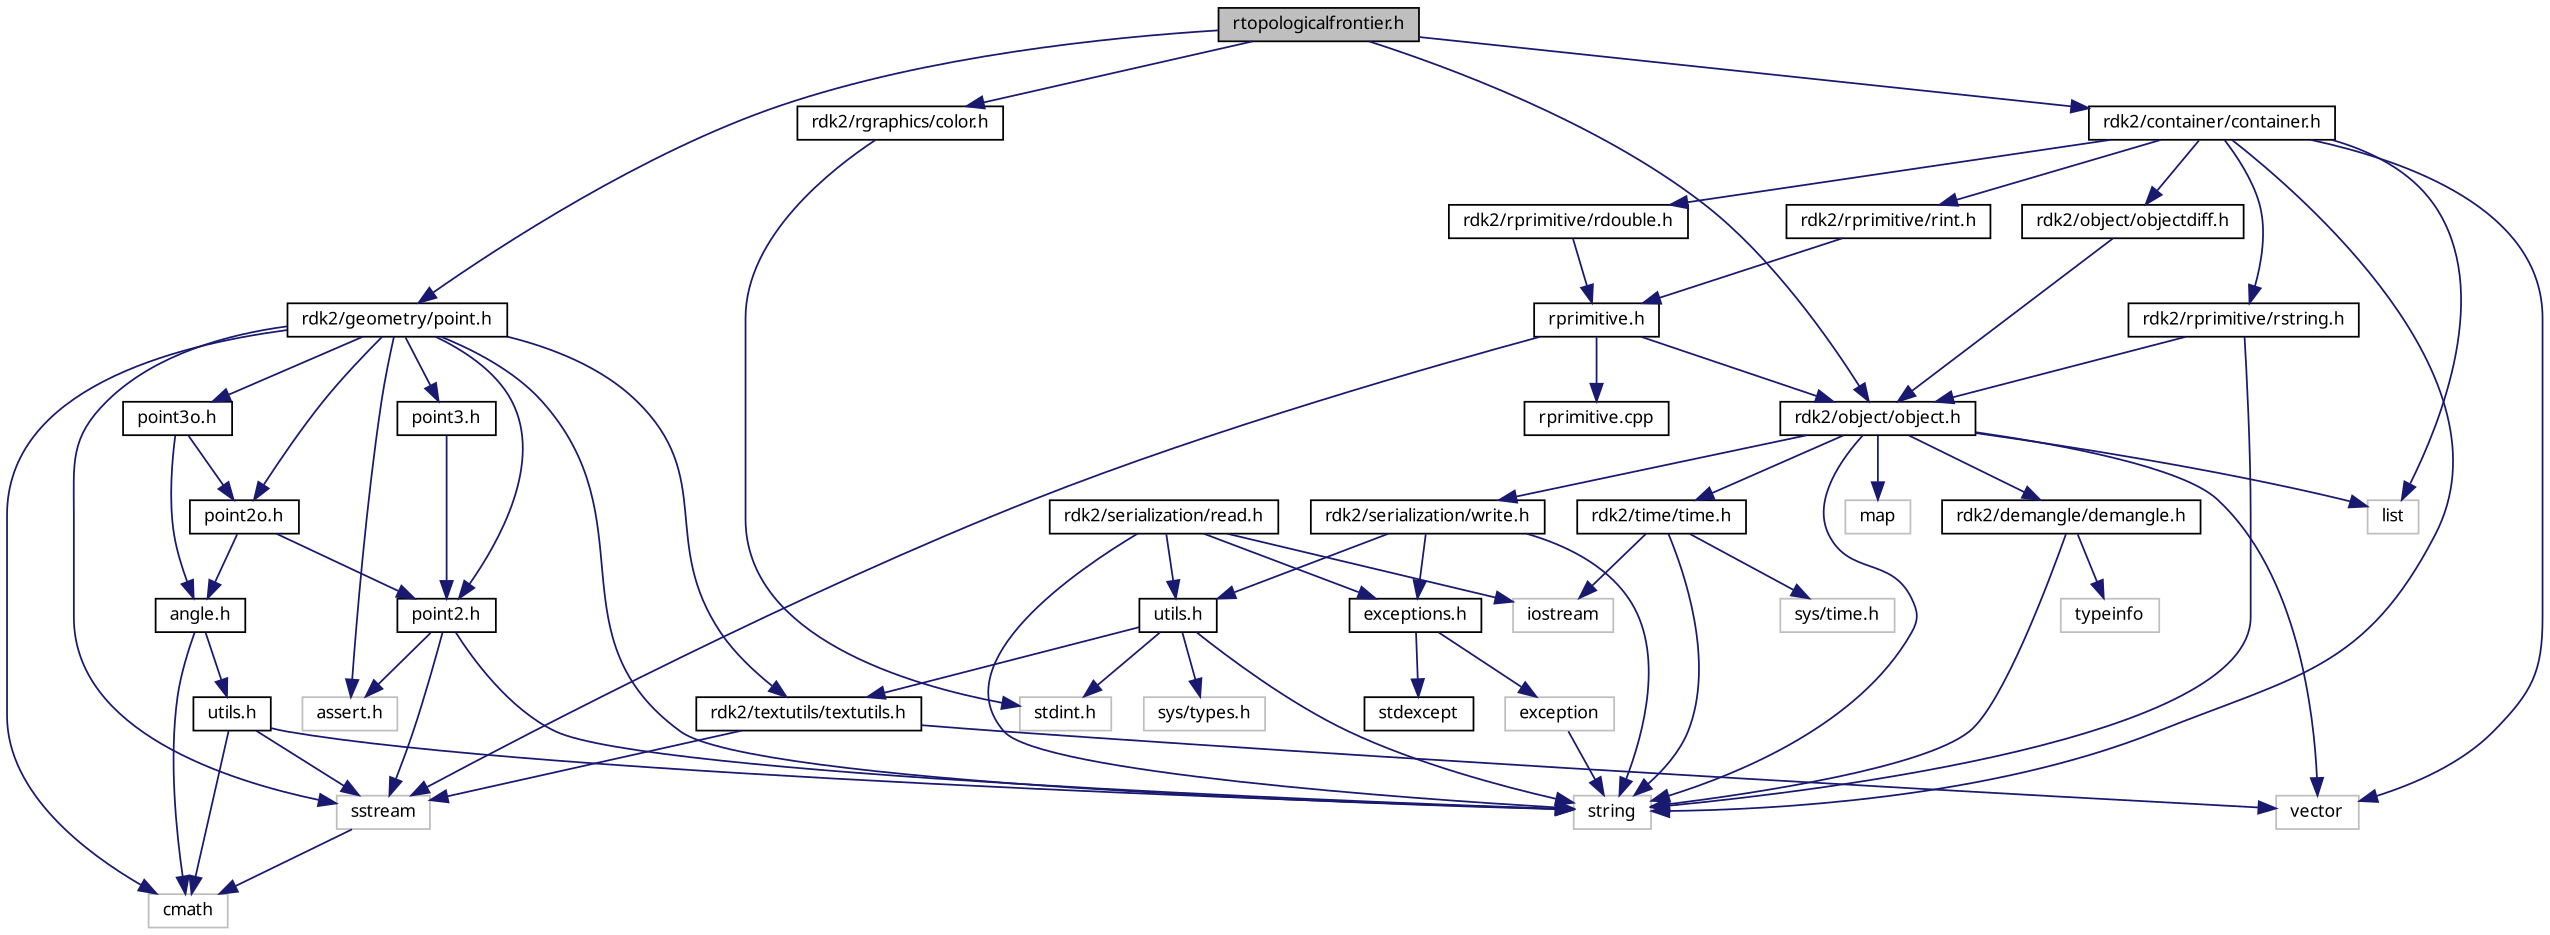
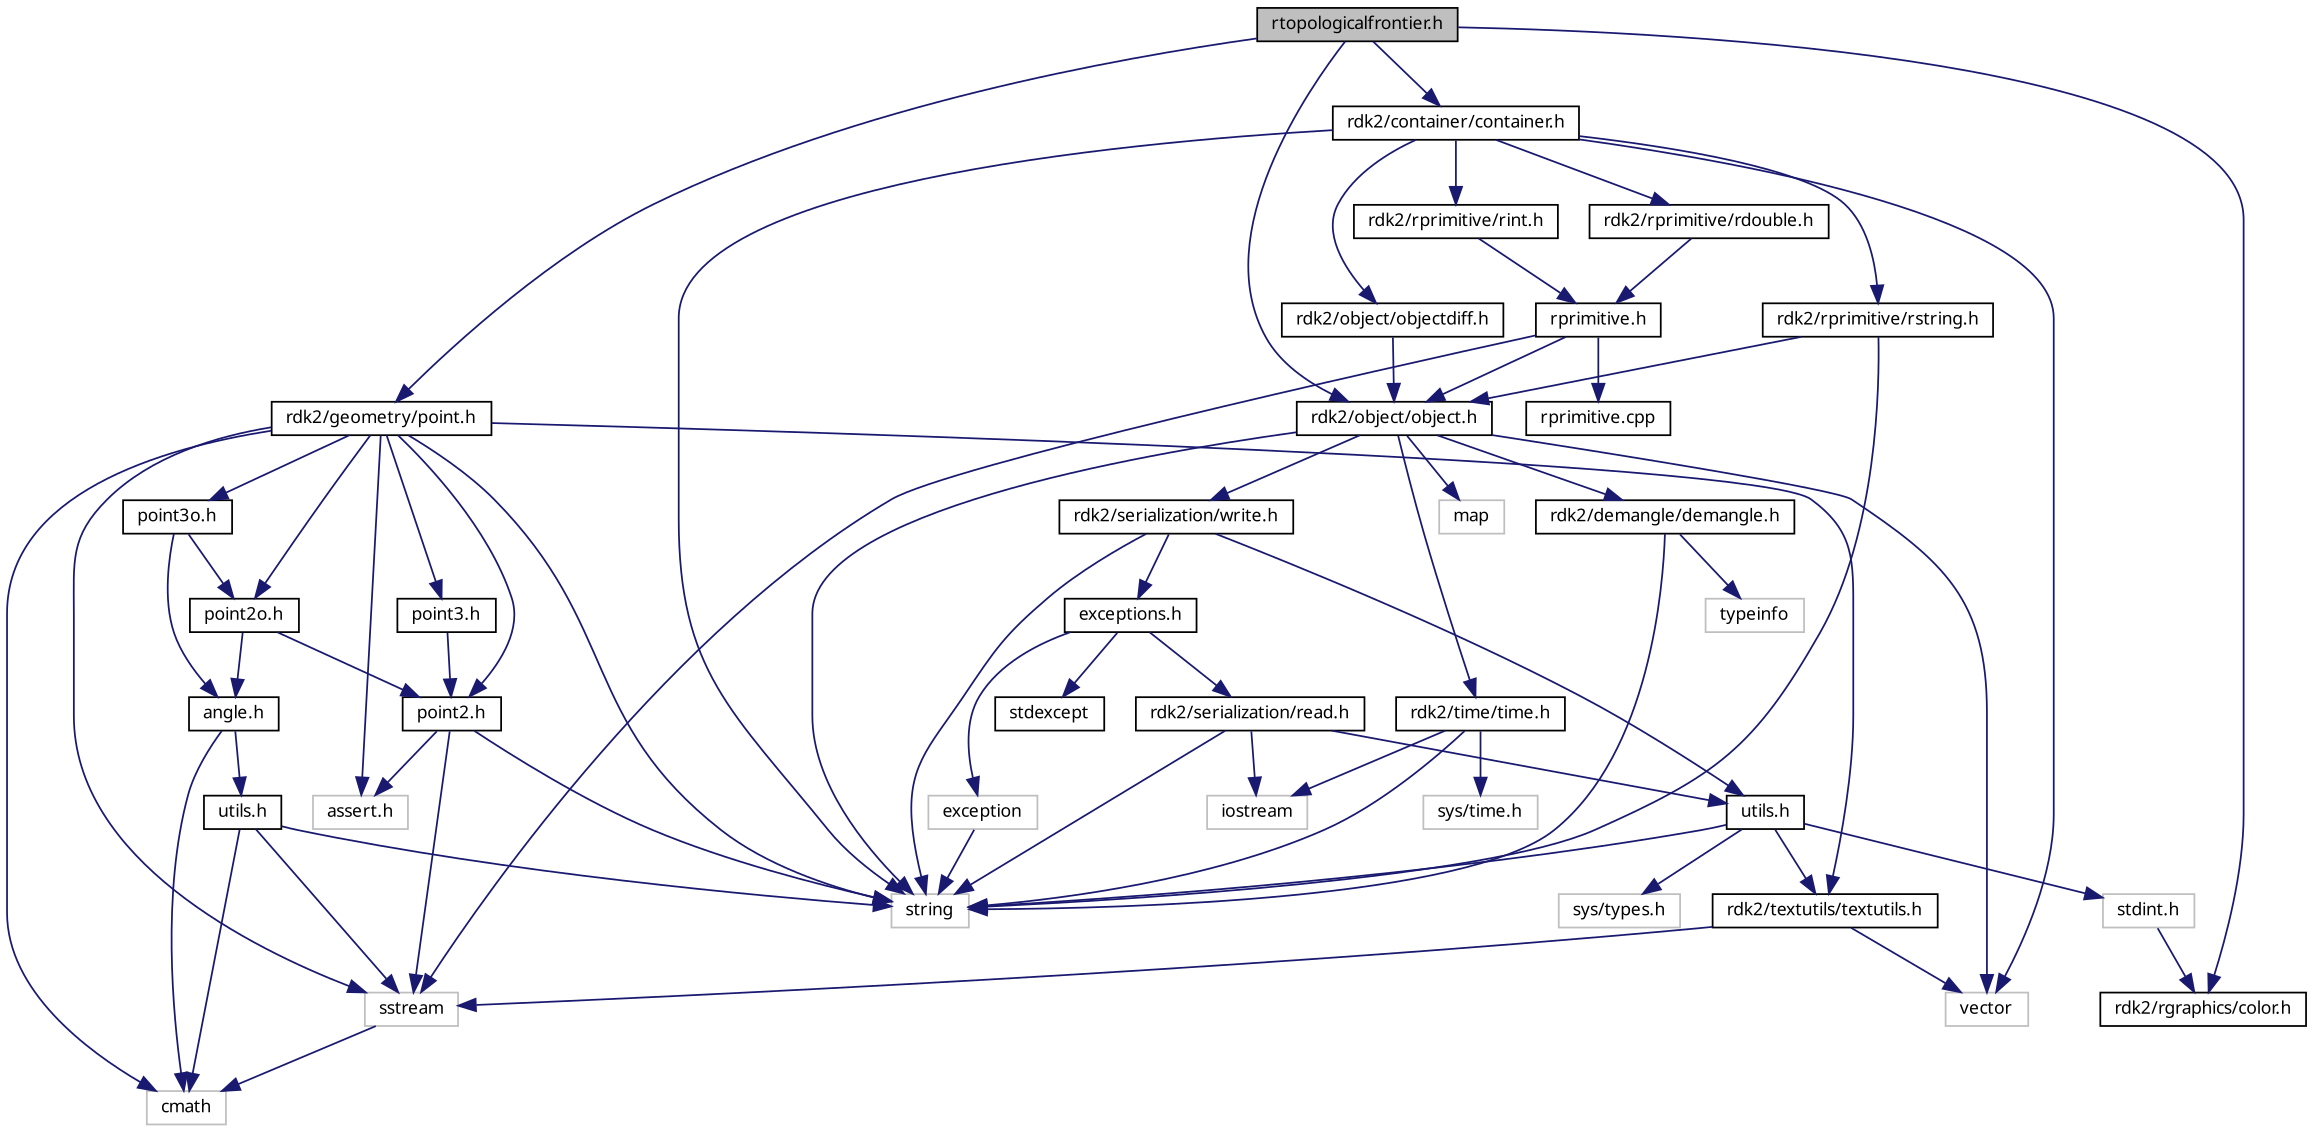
(746, 474) -> (2172, 952)
(2393, 517) -> none
(1281, 563) -> (1183, 659)
